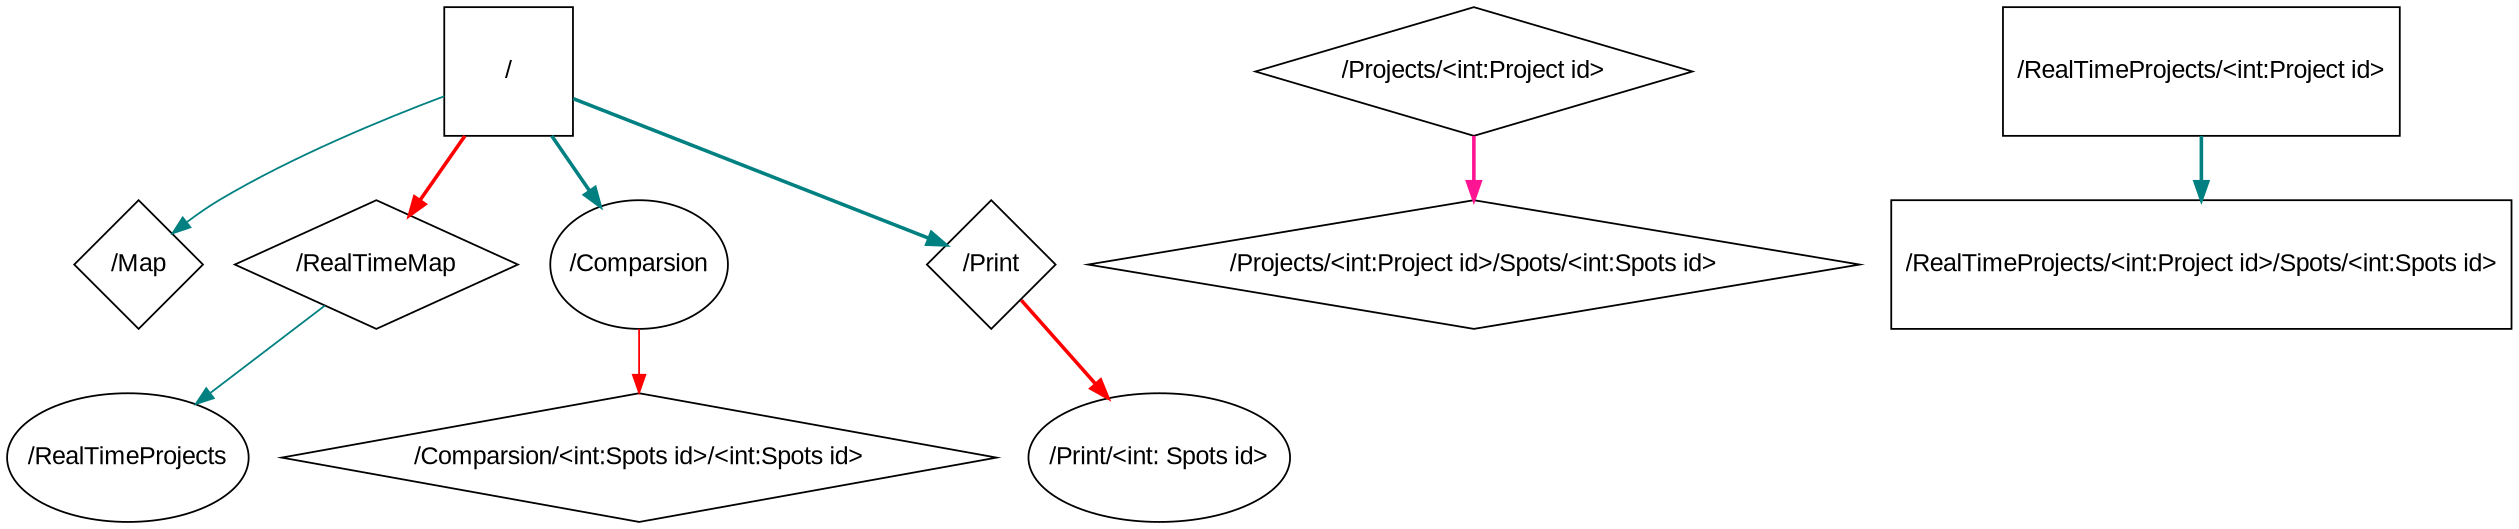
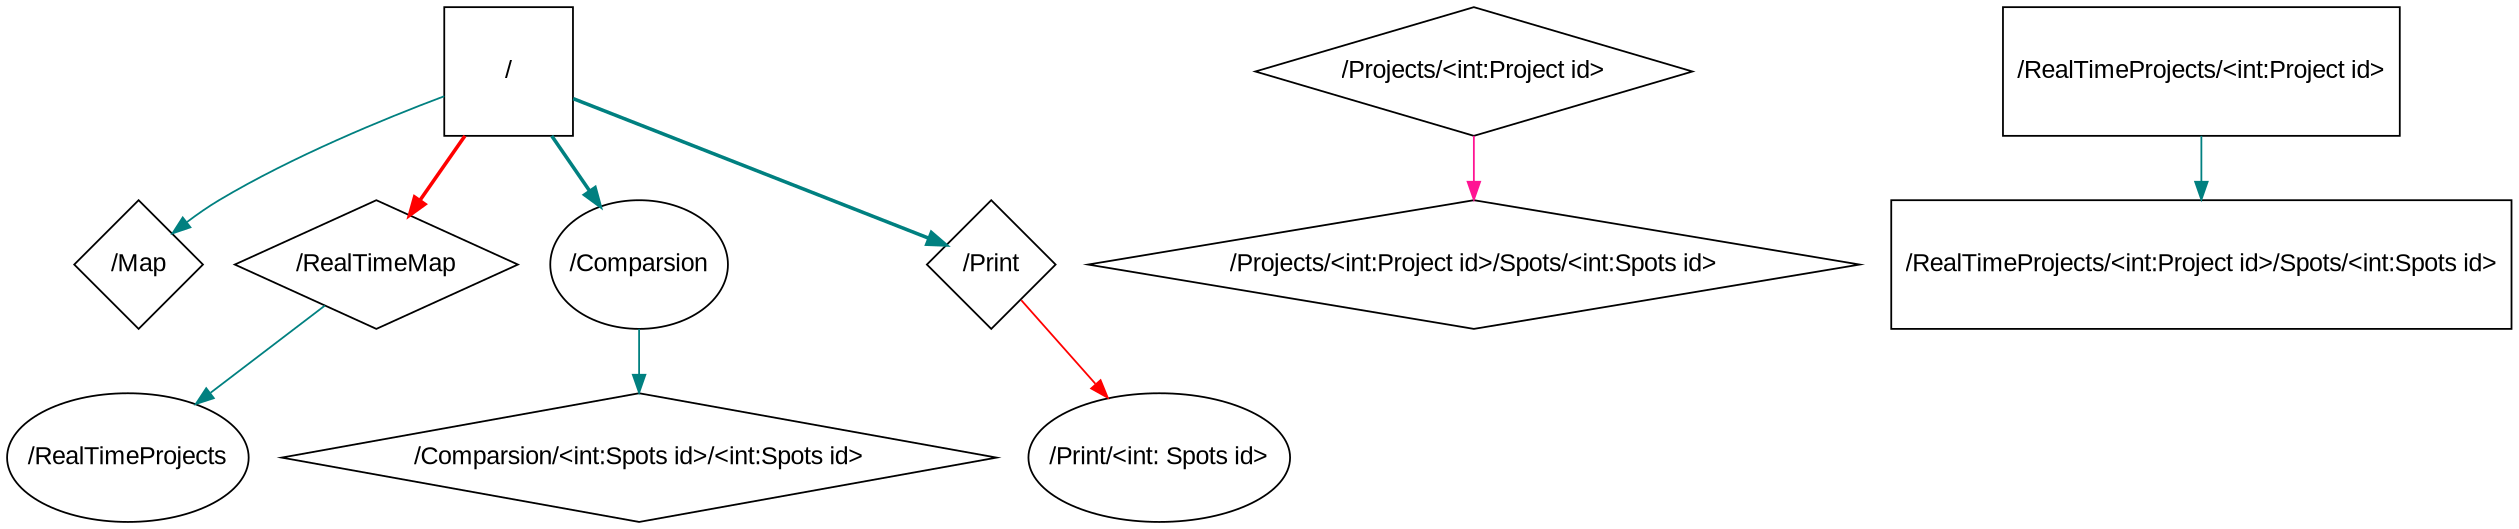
(1474, 159) -> (1474, 159)
(2201, 159) -> (2201, 159)
(1058, 342) -> (1058, 342)
(639, 352) -> (639, 352)
